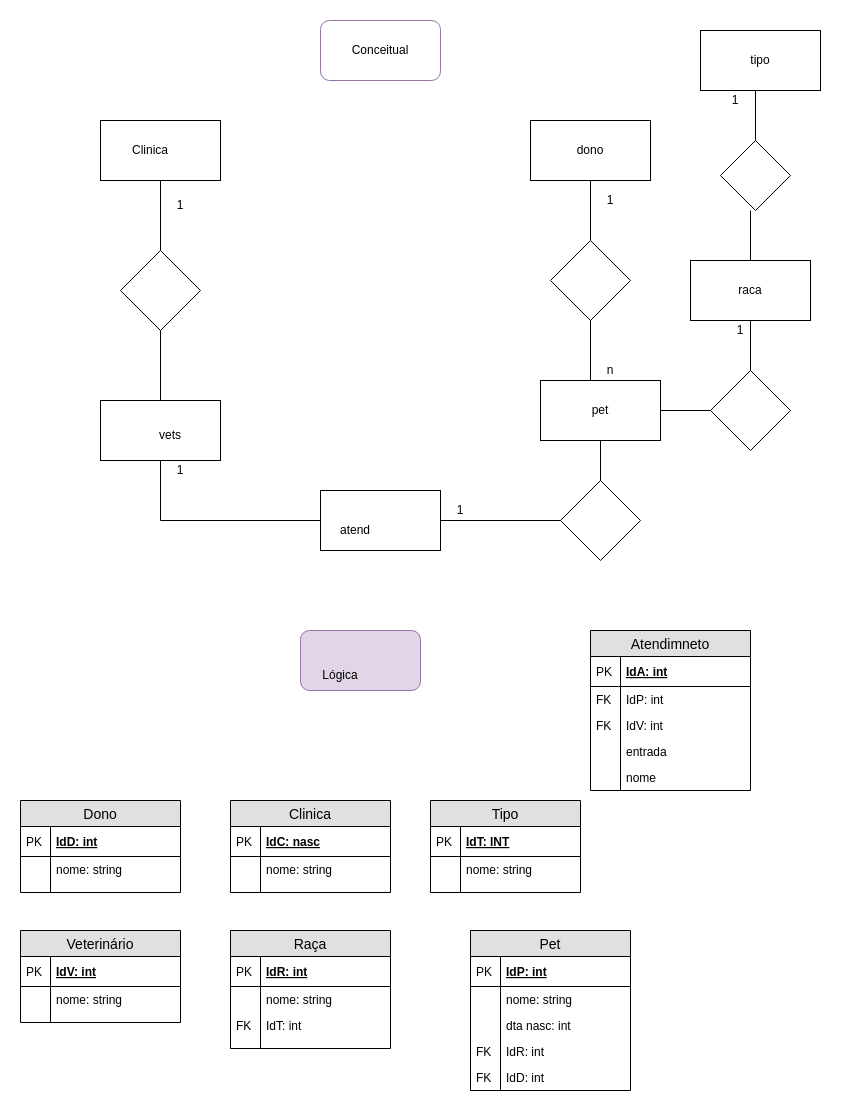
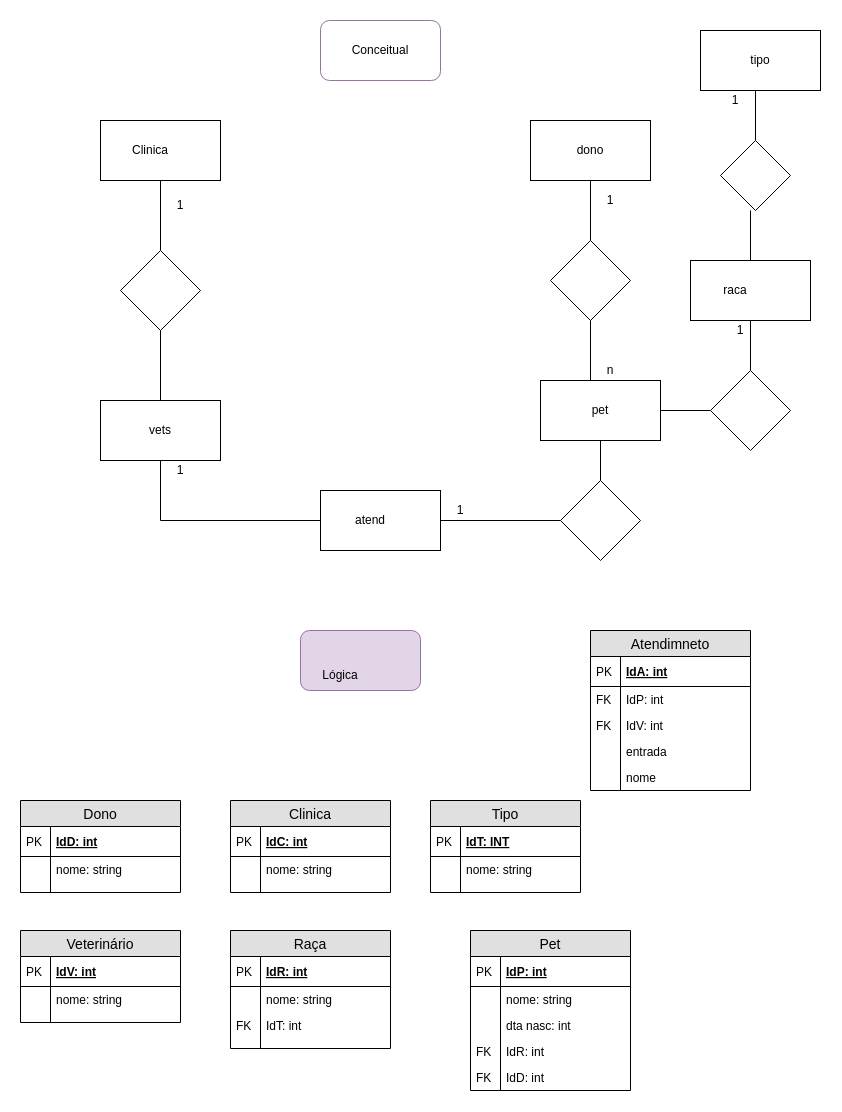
(751, 291) -> (736, 291)
(171, 436) -> (161, 431)
(356, 531) -> (371, 521)
(293, 842) -> (288, 842)
